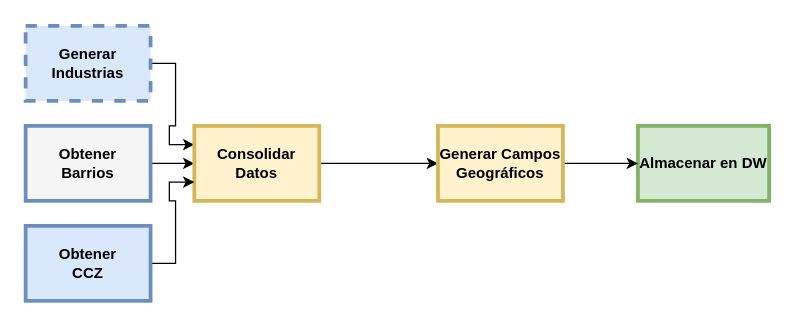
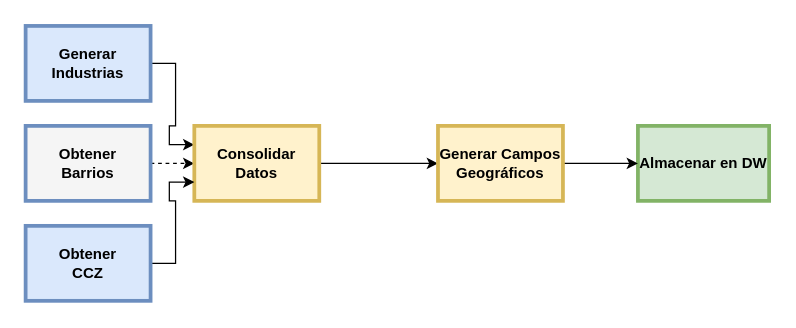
(88, 63) -> (88, 63)
(169, 163) -> (169, 163)
